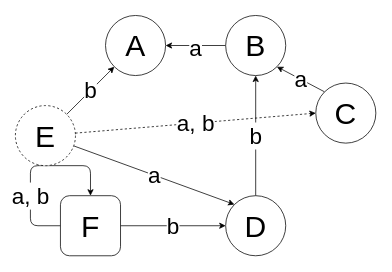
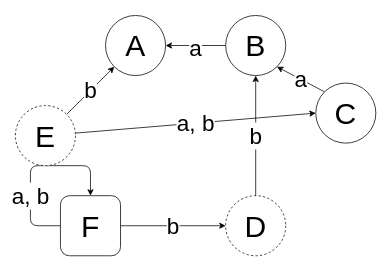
(125, 129) -> (125, 129)
(152, 174) -> none
(255, 225) -> (255, 225)
